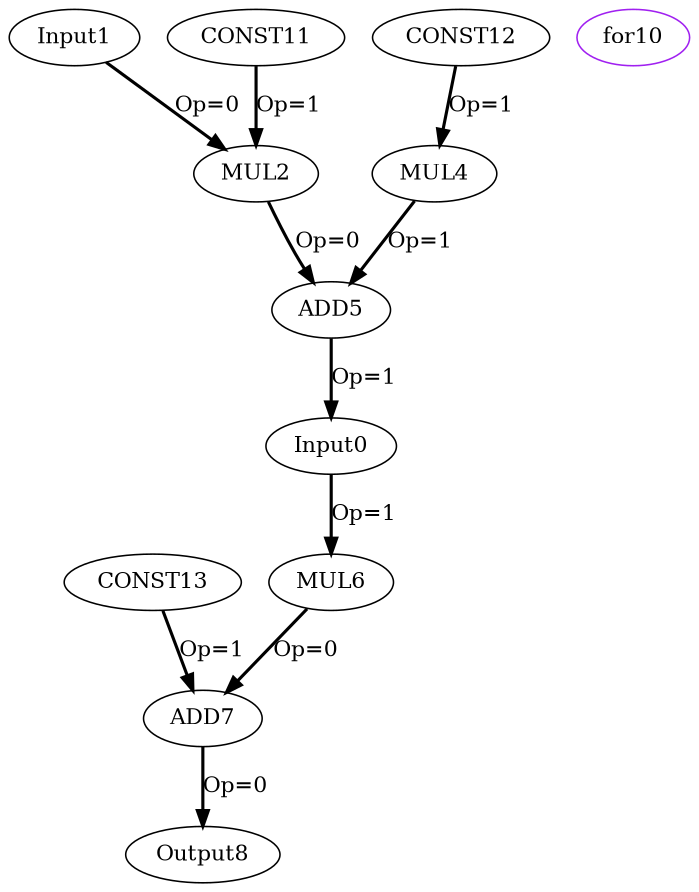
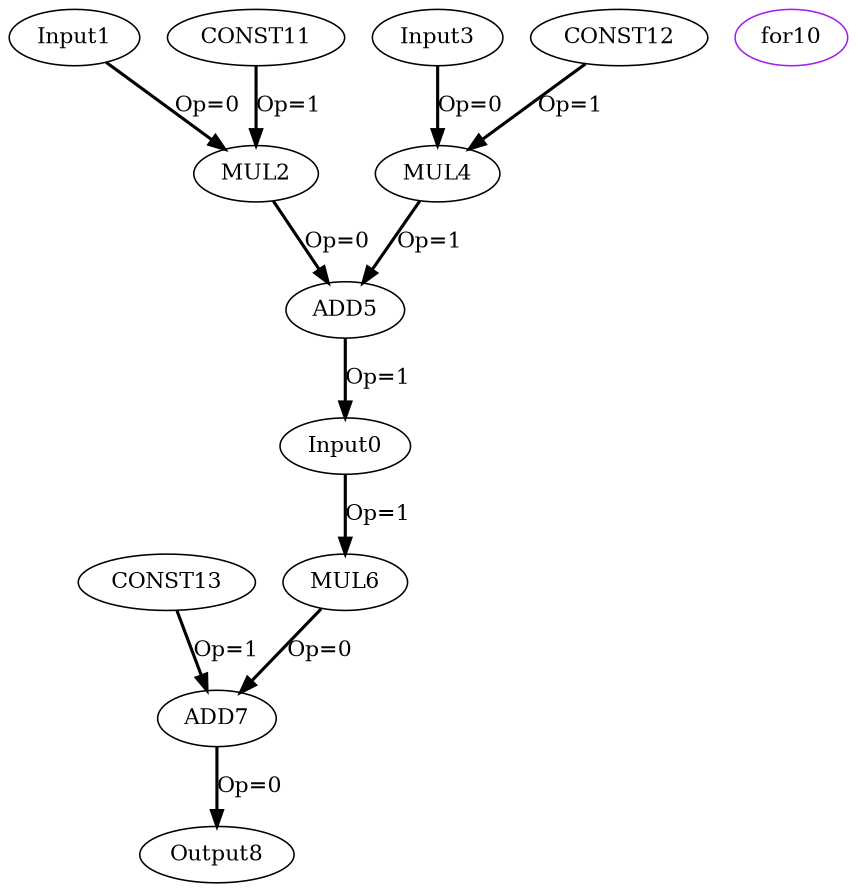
none -> (438, 38)
